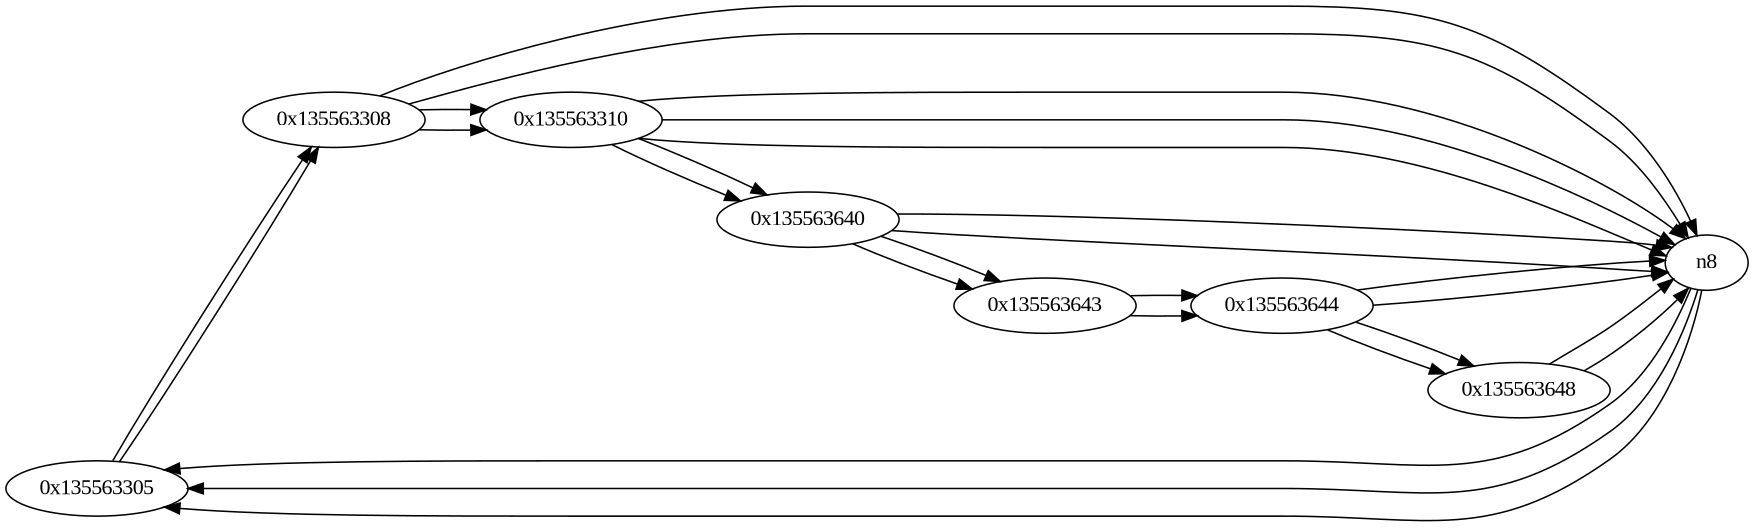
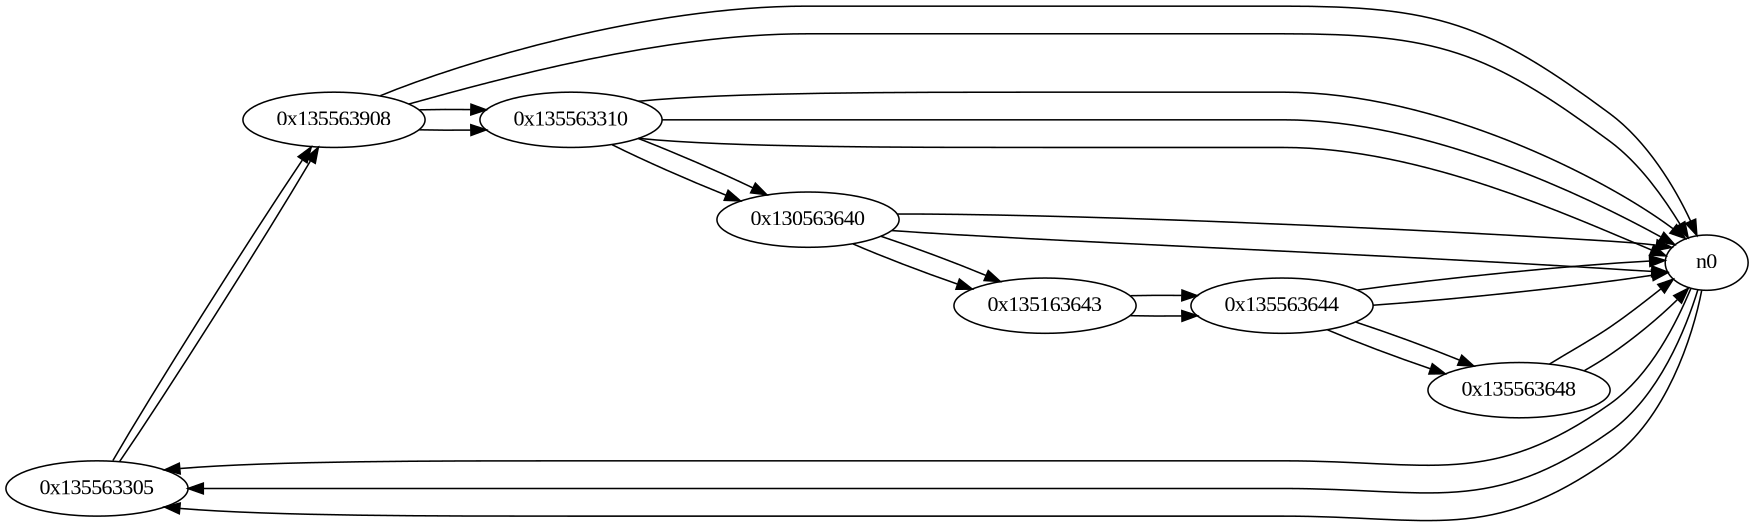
(334, 120) -> (334, 120)
(808, 220) -> (808, 220)
(1707, 263) -> (1707, 263)
(1045, 306) -> (1045, 306)
